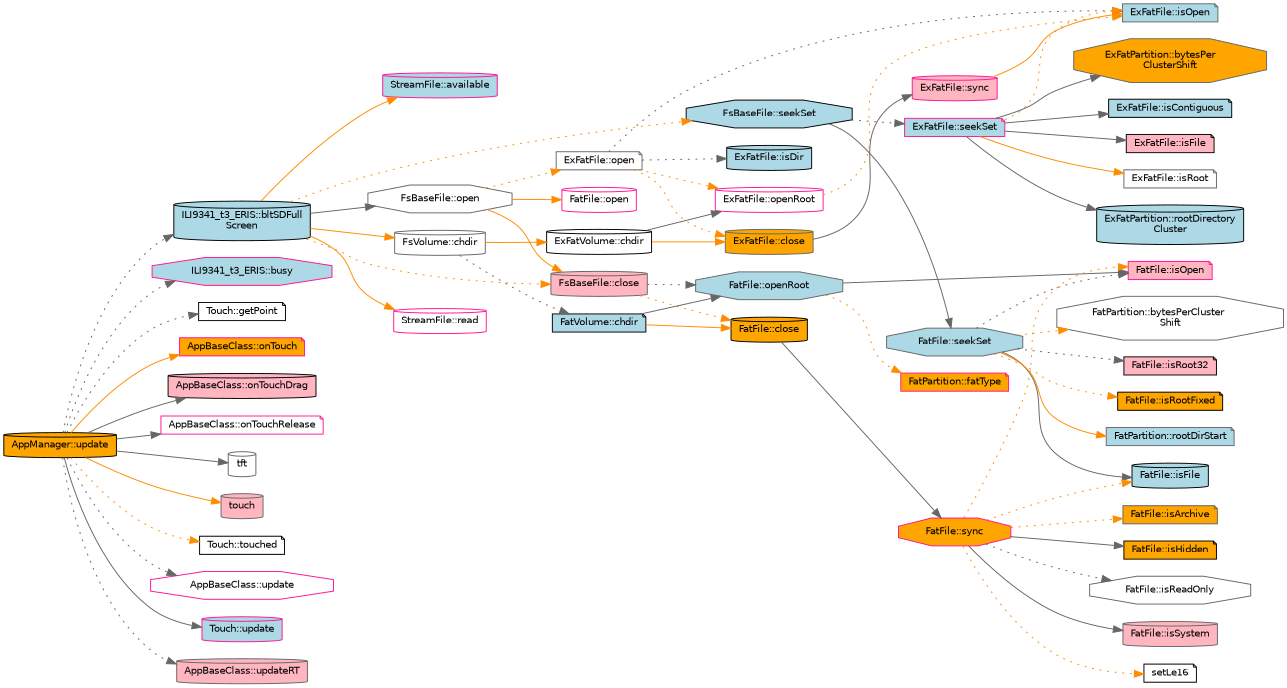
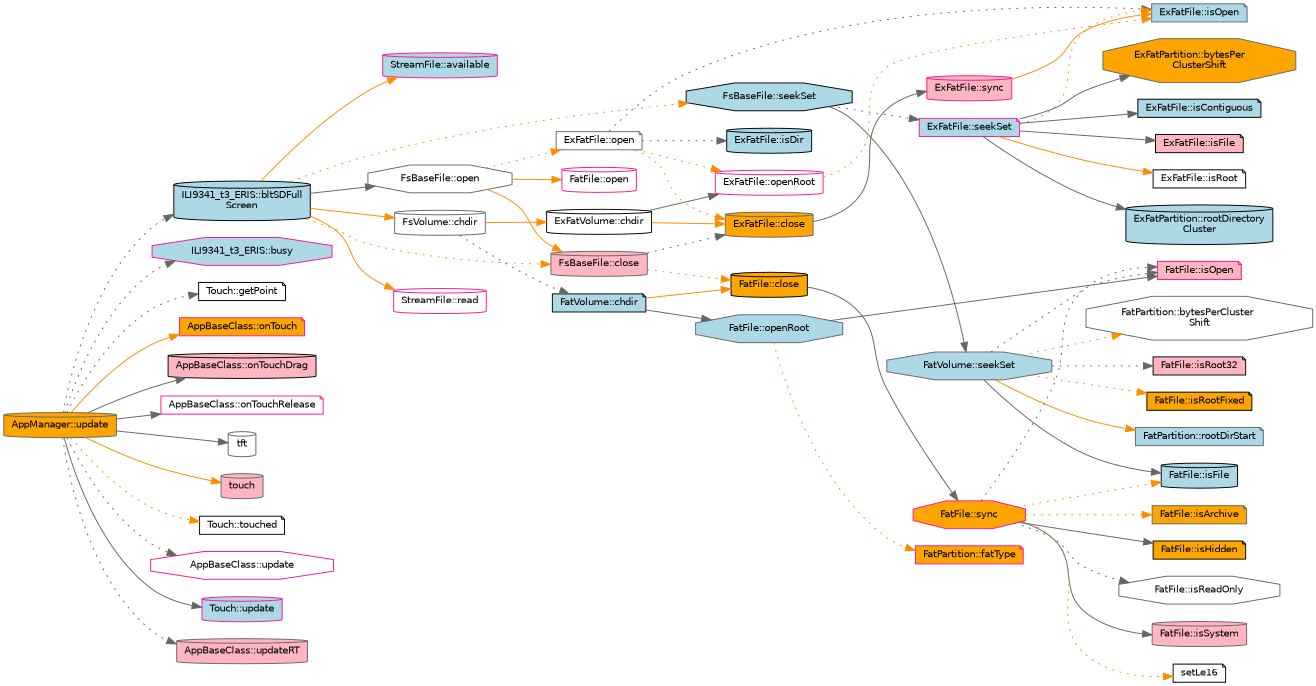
(1170, 179) -> (1199, 179)
(667, 285) -> (681, 245)
(955, 342) -> (969, 366)
(1026, 389) -> (1061, 353)
(60, 445) -> (60, 425)
